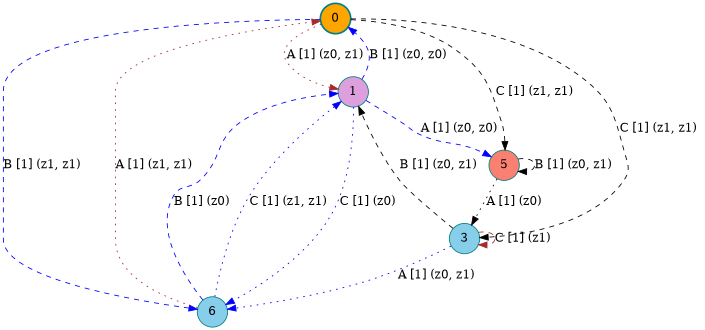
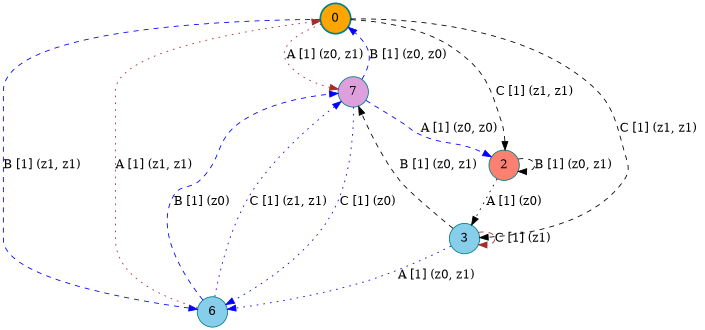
(353, 92) -> (353, 92)
(504, 165) -> (504, 165)
